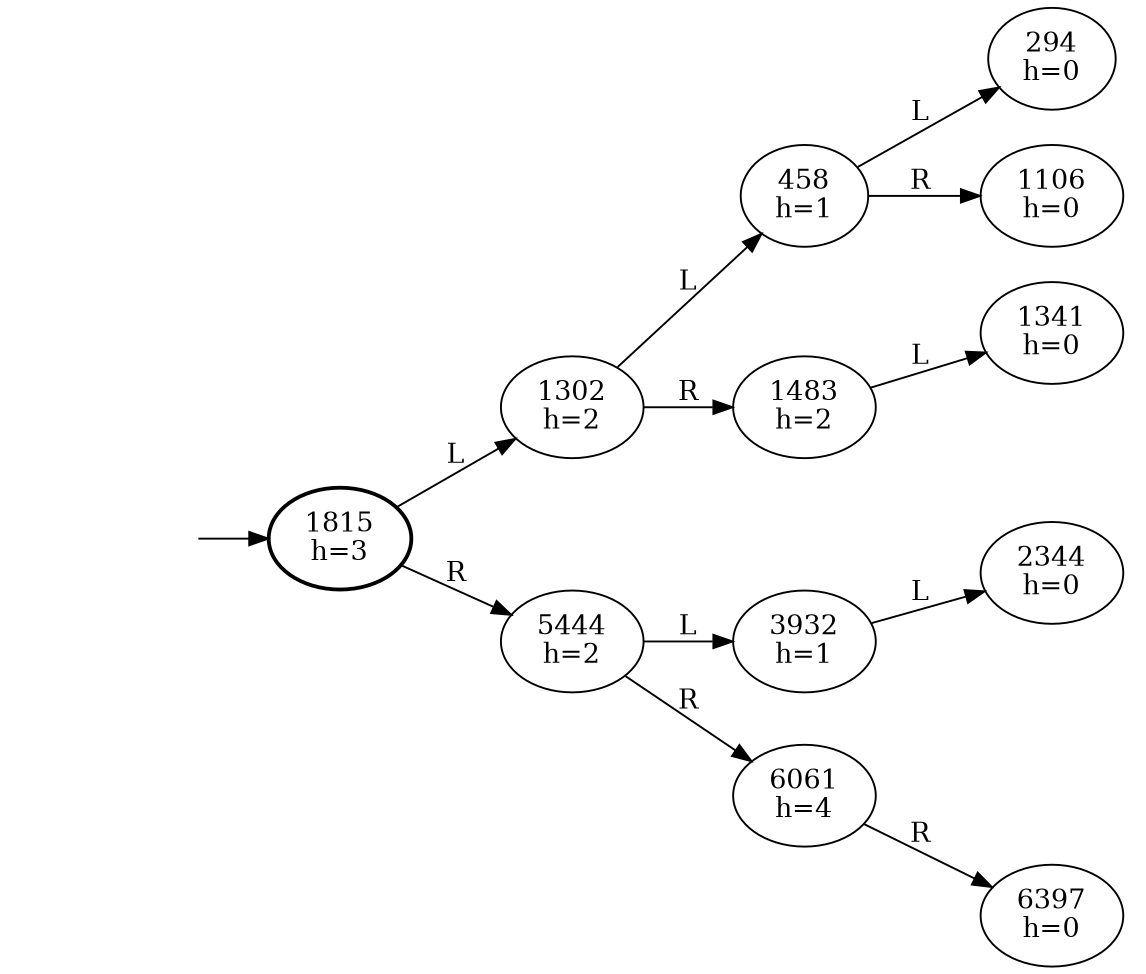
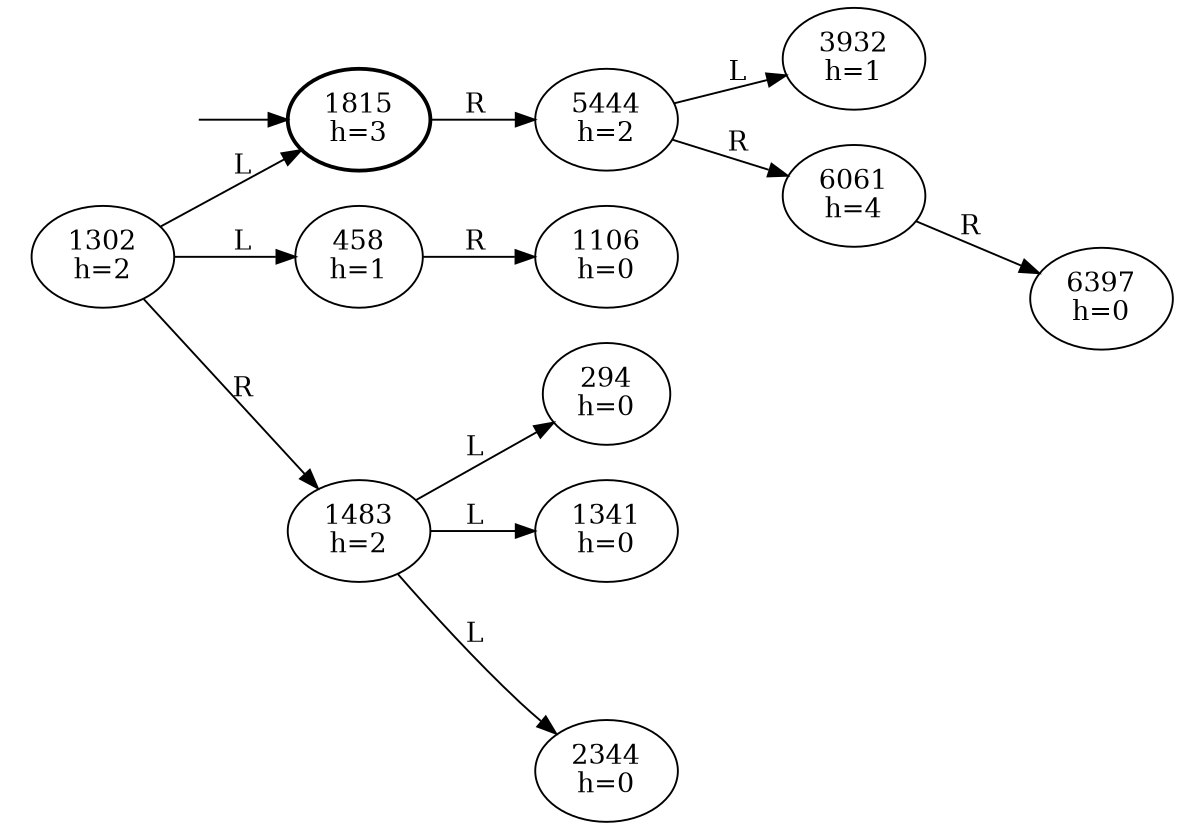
(920, 132) -> (477, 466)
(448, 478) -> (223, 193)
(919, 610) -> (467, 650)
